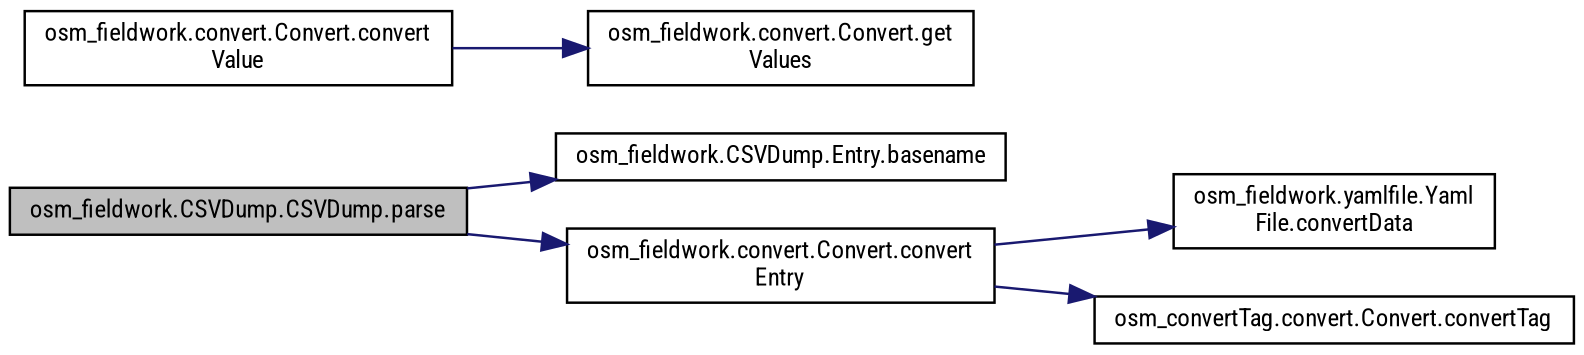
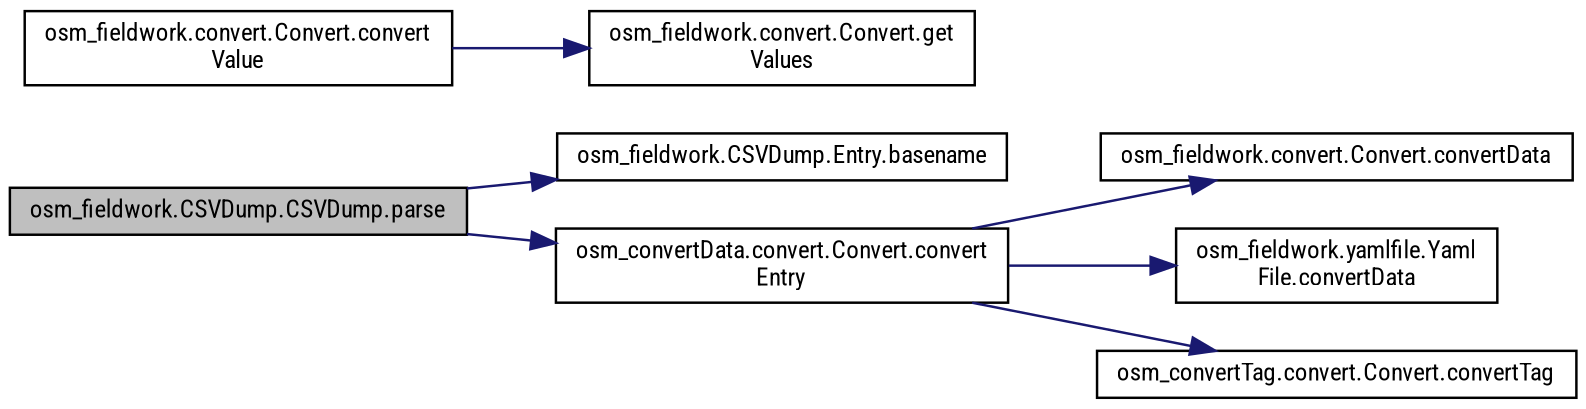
none -> (1337, 157)
(781, 266) -> (782, 266)
